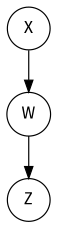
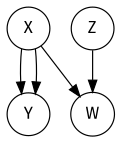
none -> (28, 114)
(29, 151) -> (93, 65)
